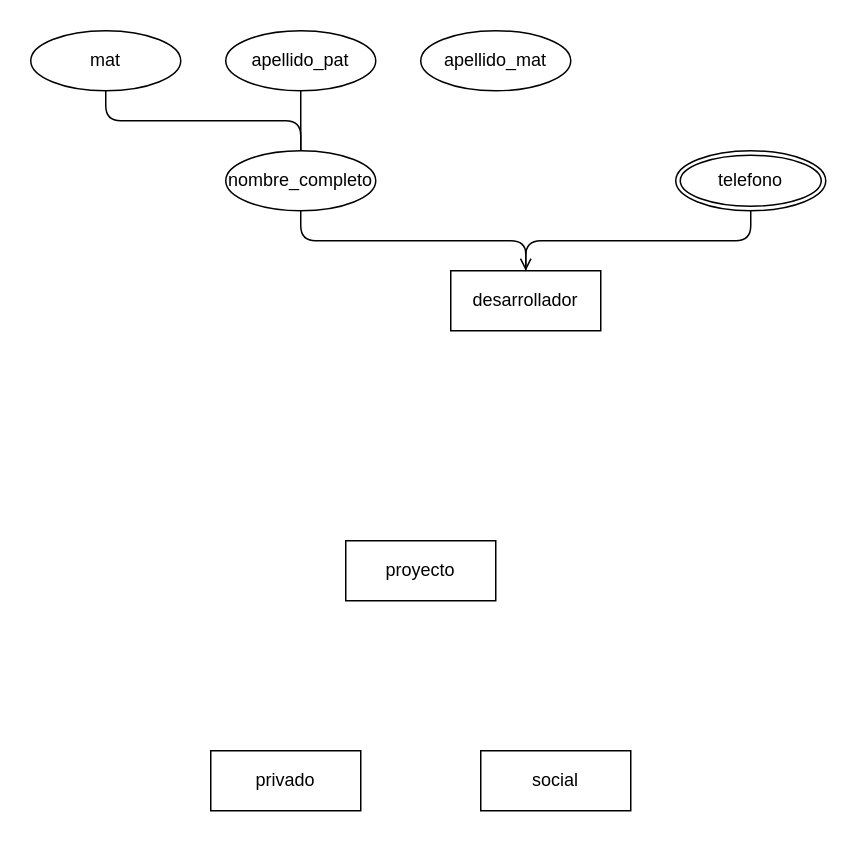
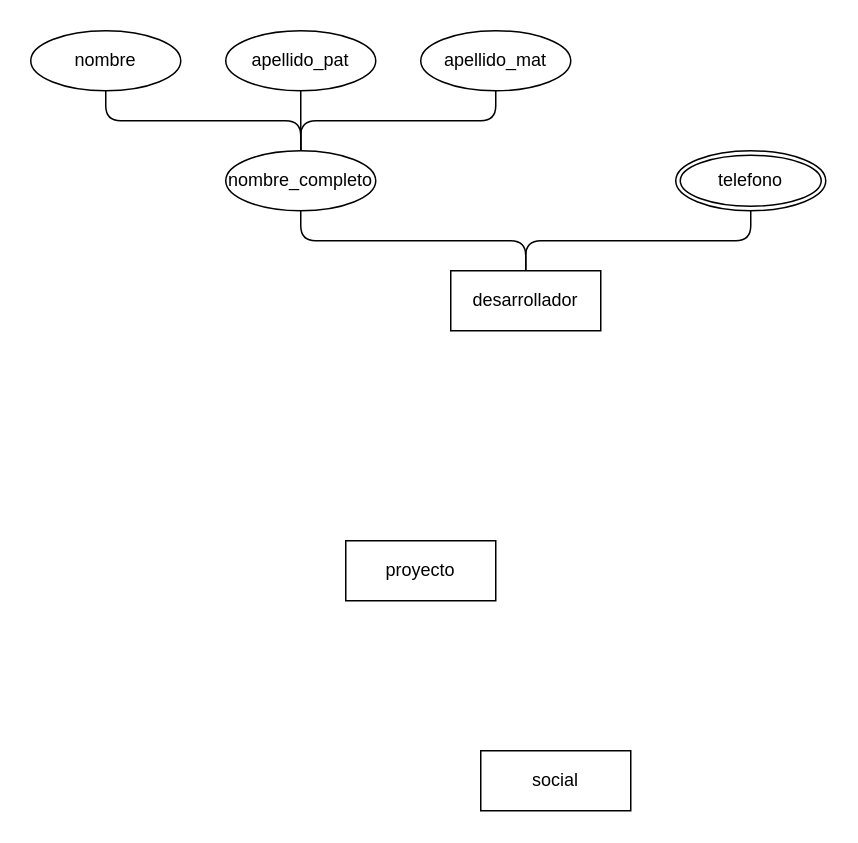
(106, 61) -> (106, 61)
none -> (408, 121)
(520, 243) -> (520, 243)
(286, 781) -> none
